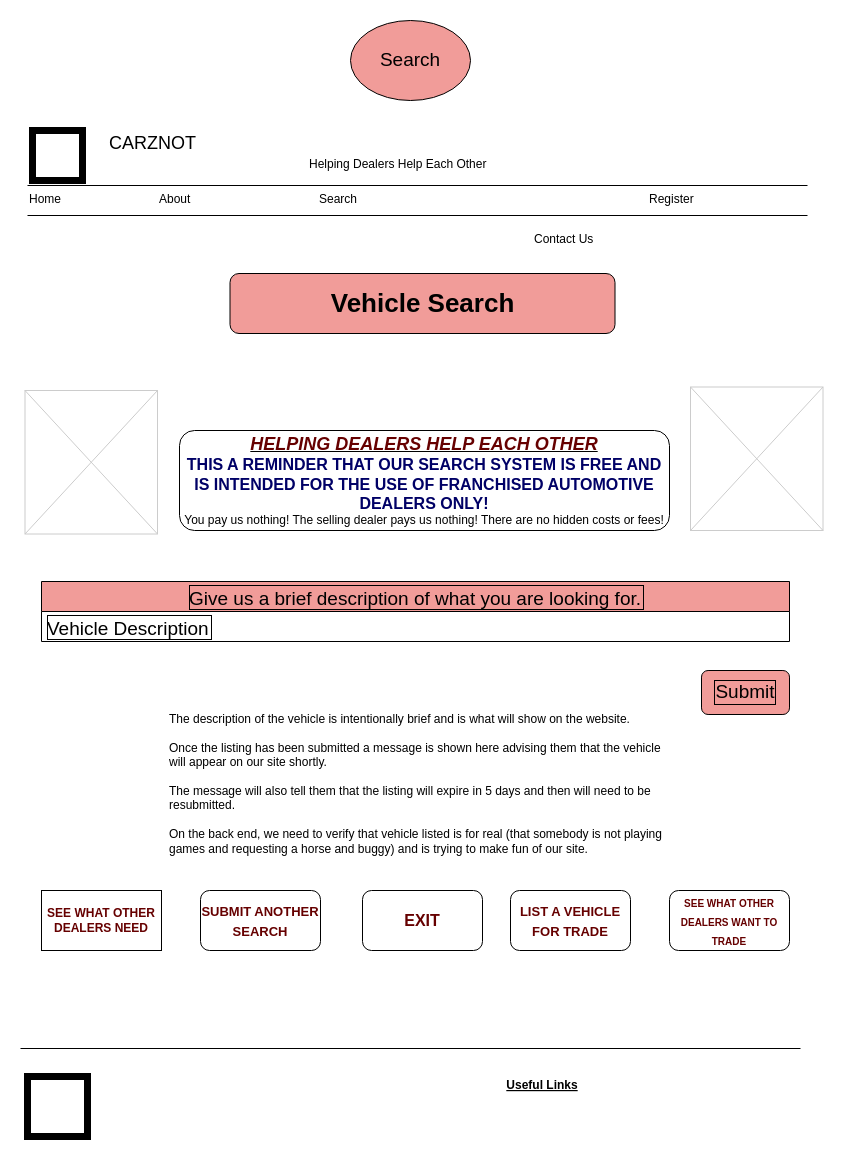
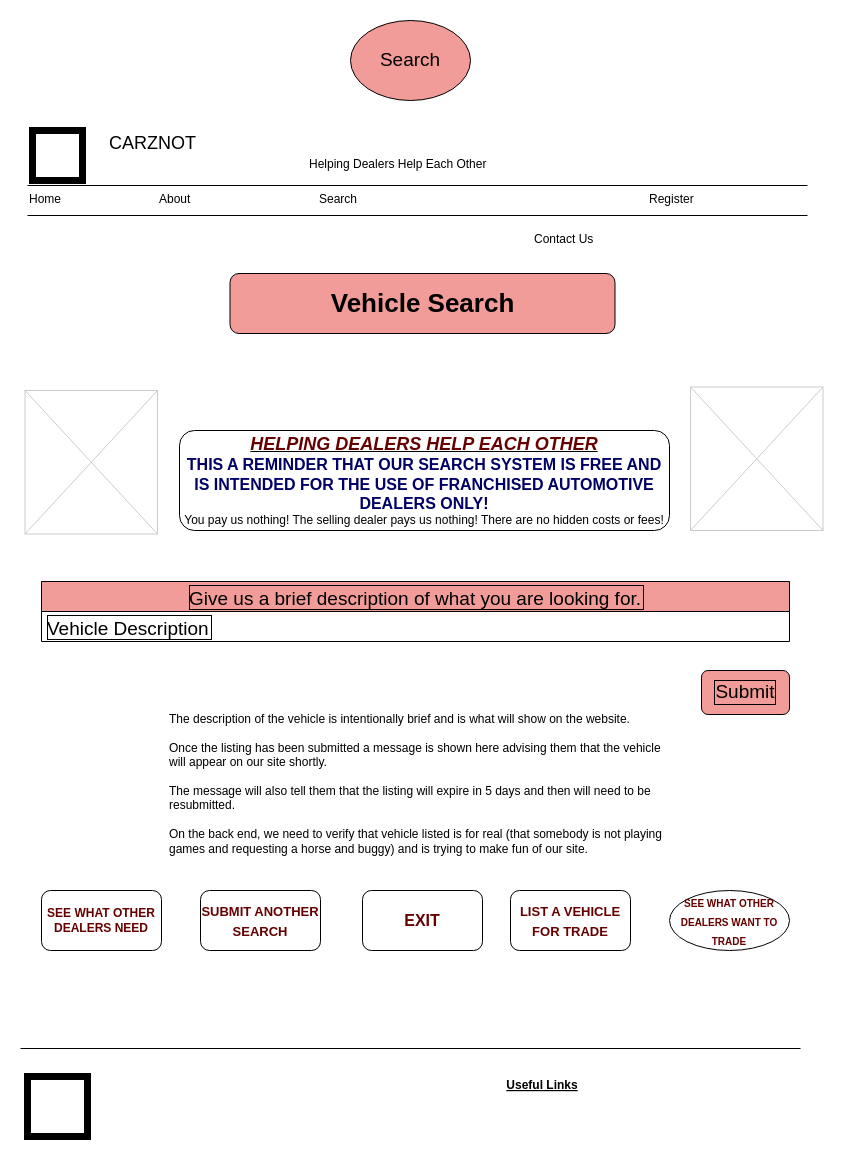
(102, 921) -> (102, 921)
(730, 921) -> (730, 921)
